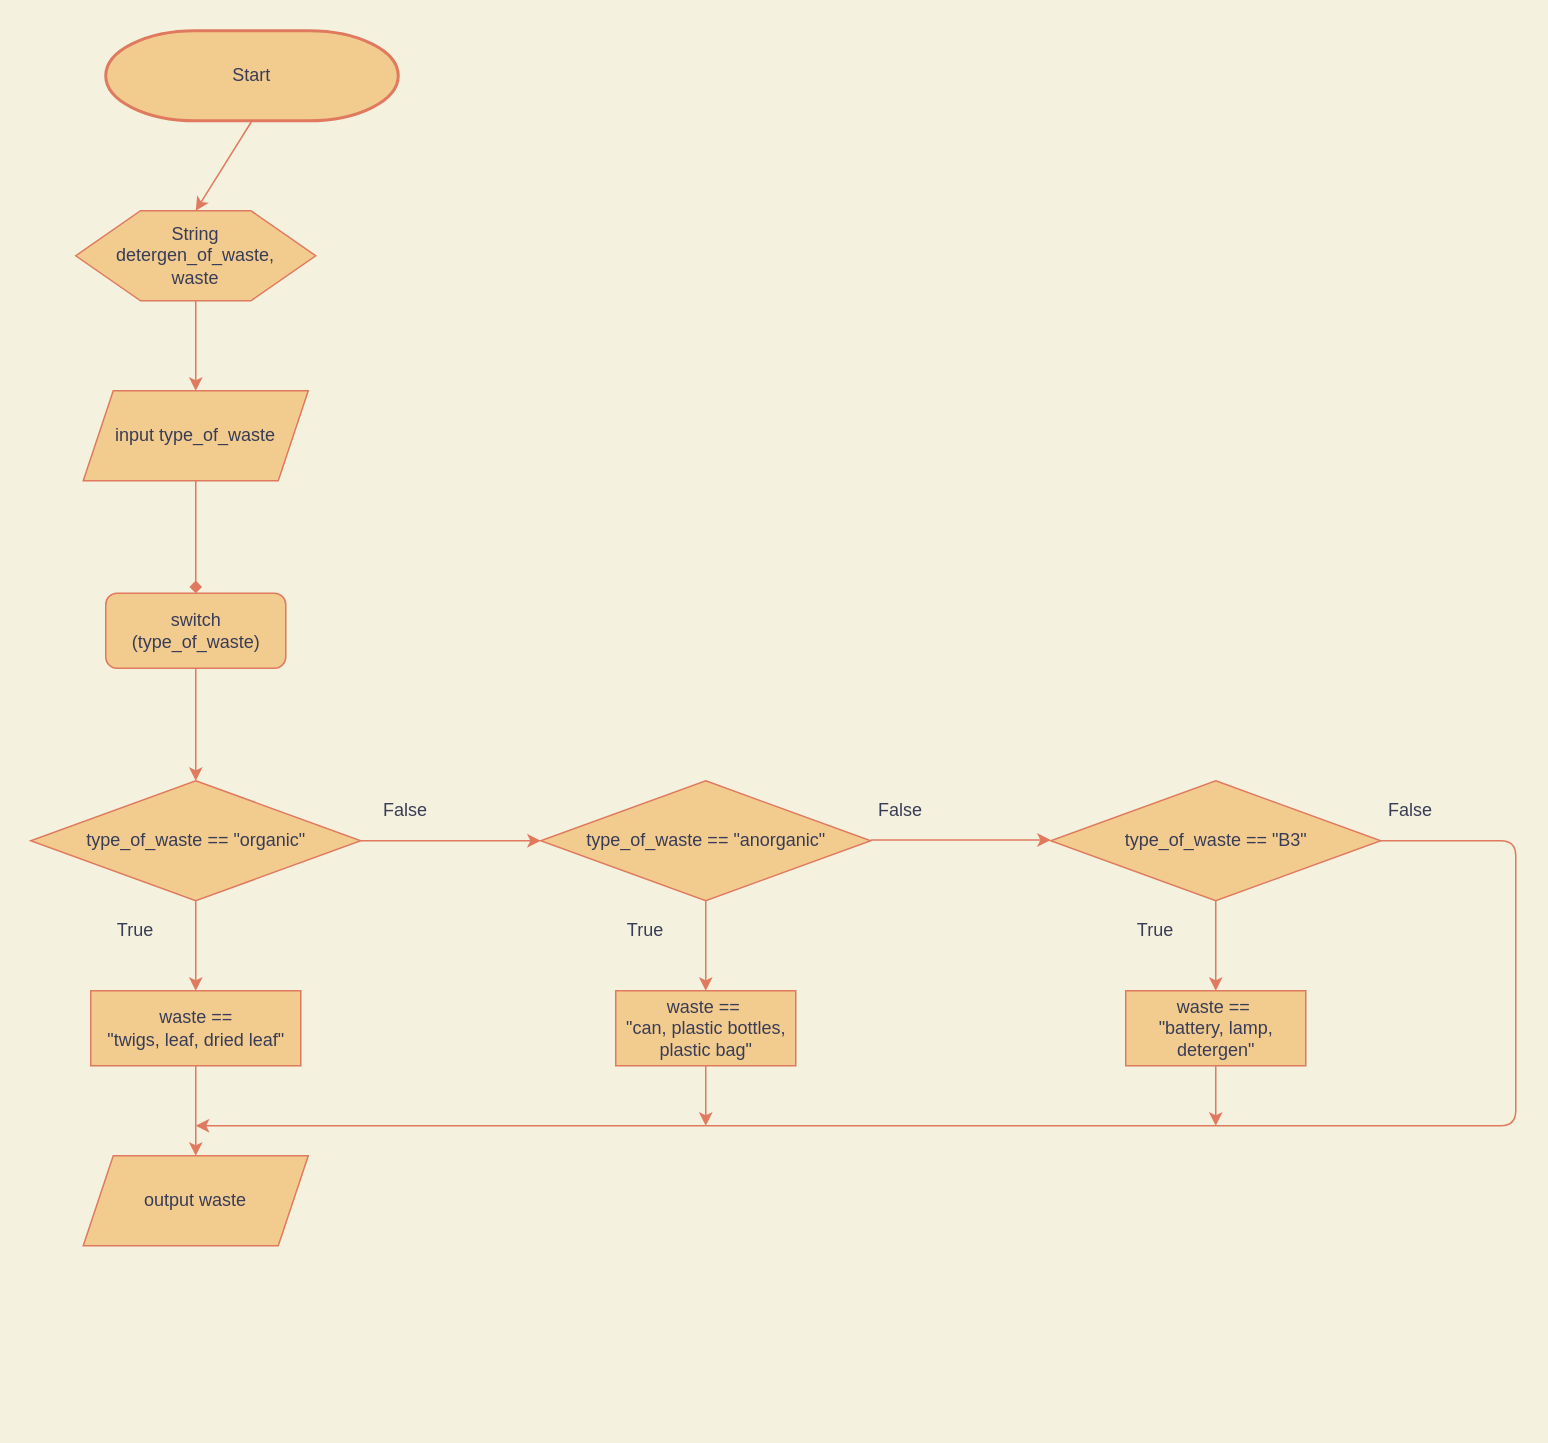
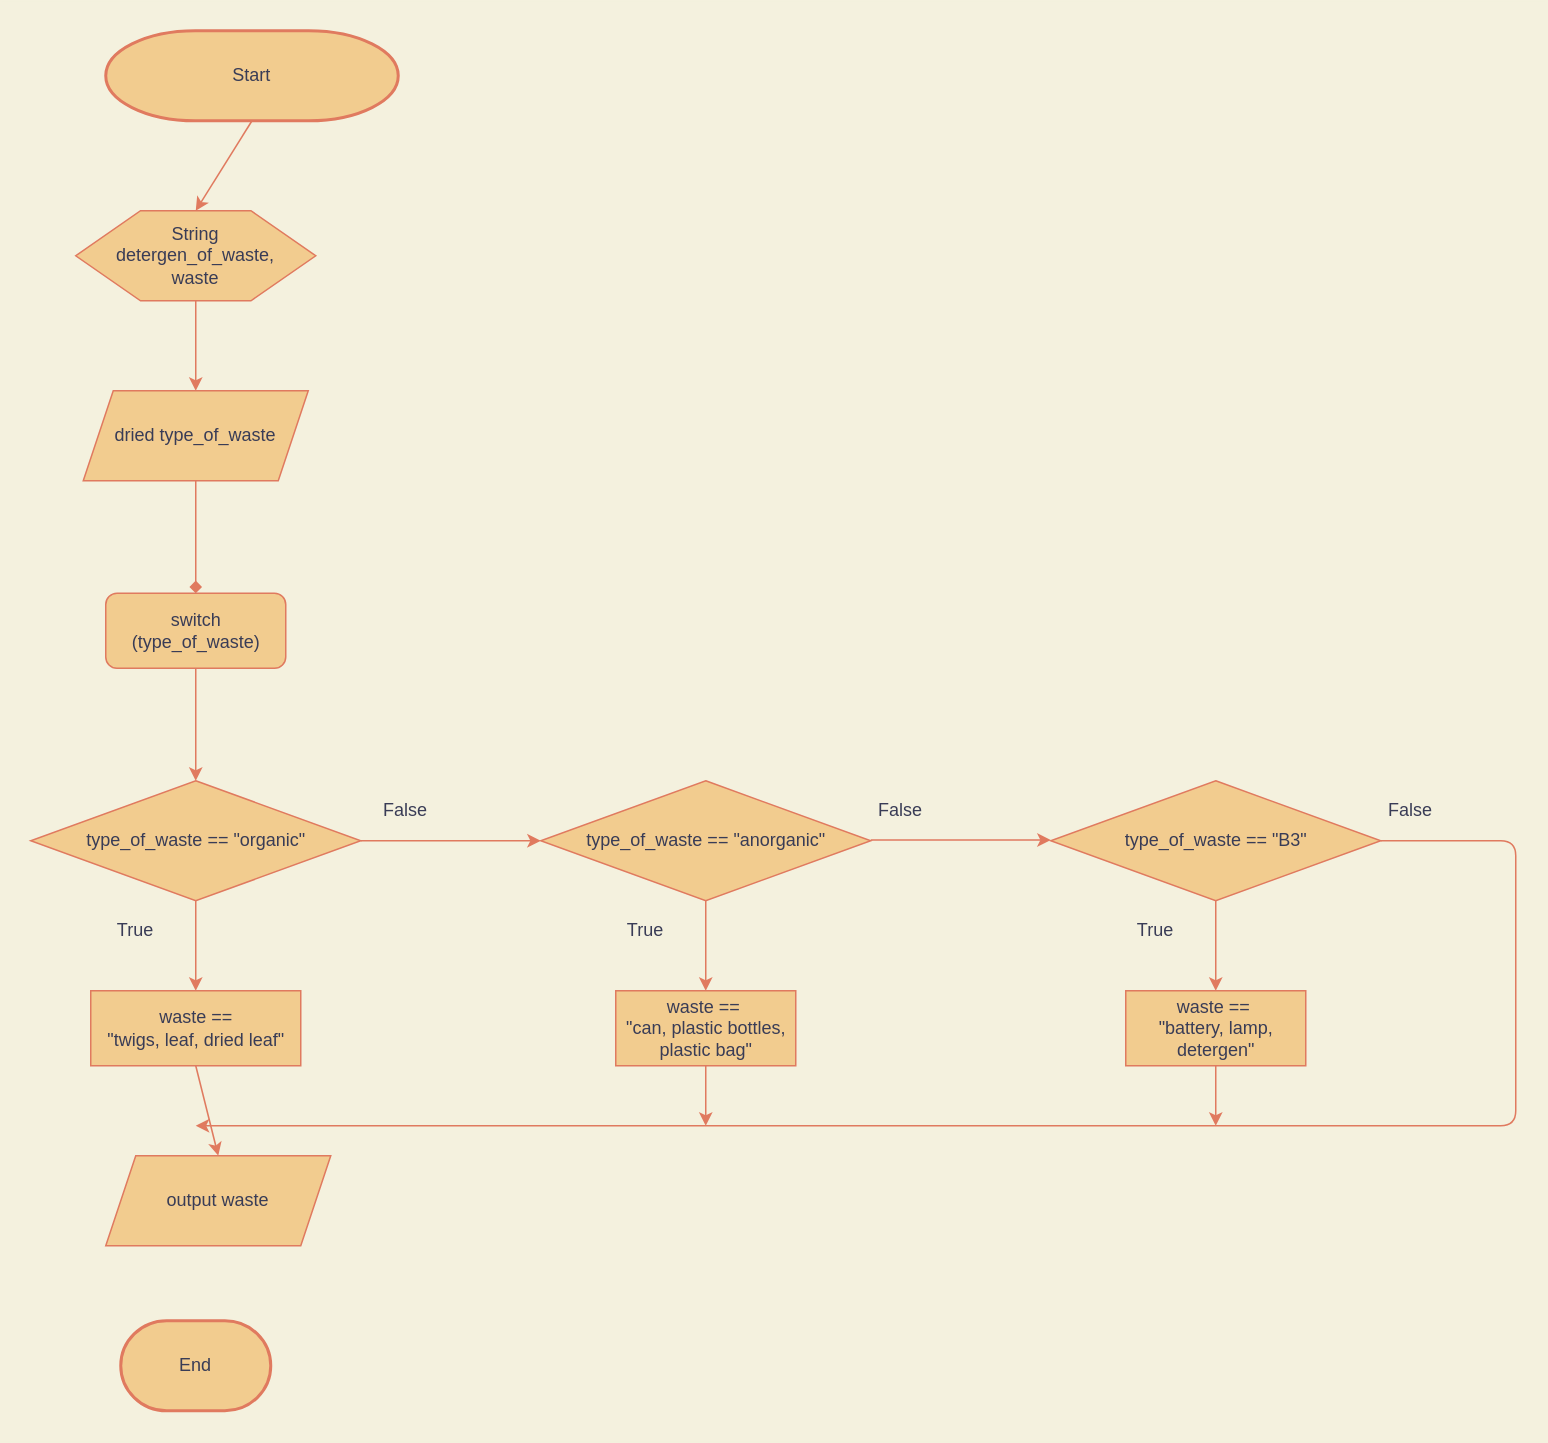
(196, 436) -> (196, 436)
(196, 1201) -> (218, 1201)
none -> (196, 1366)
